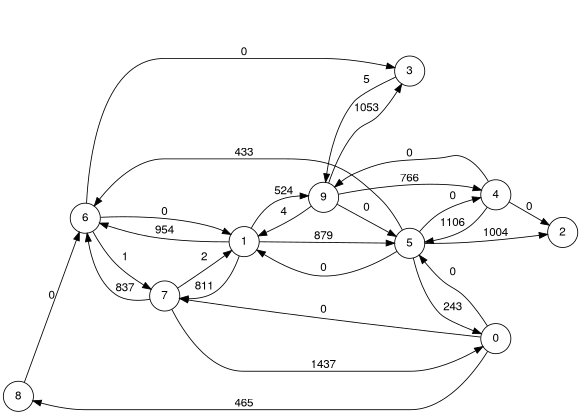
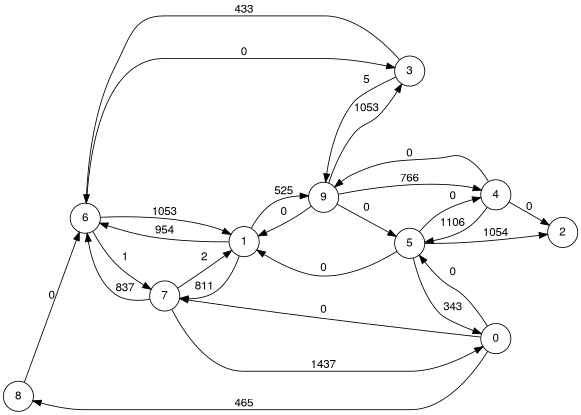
(258, 159) -> (185, 16)
(284, 191) -> (284, 191)
(165, 212) -> (165, 212)
(284, 212) -> (284, 212)
(496, 233) -> (496, 233)
(323, 242) -> none
(453, 307) -> (453, 307)
